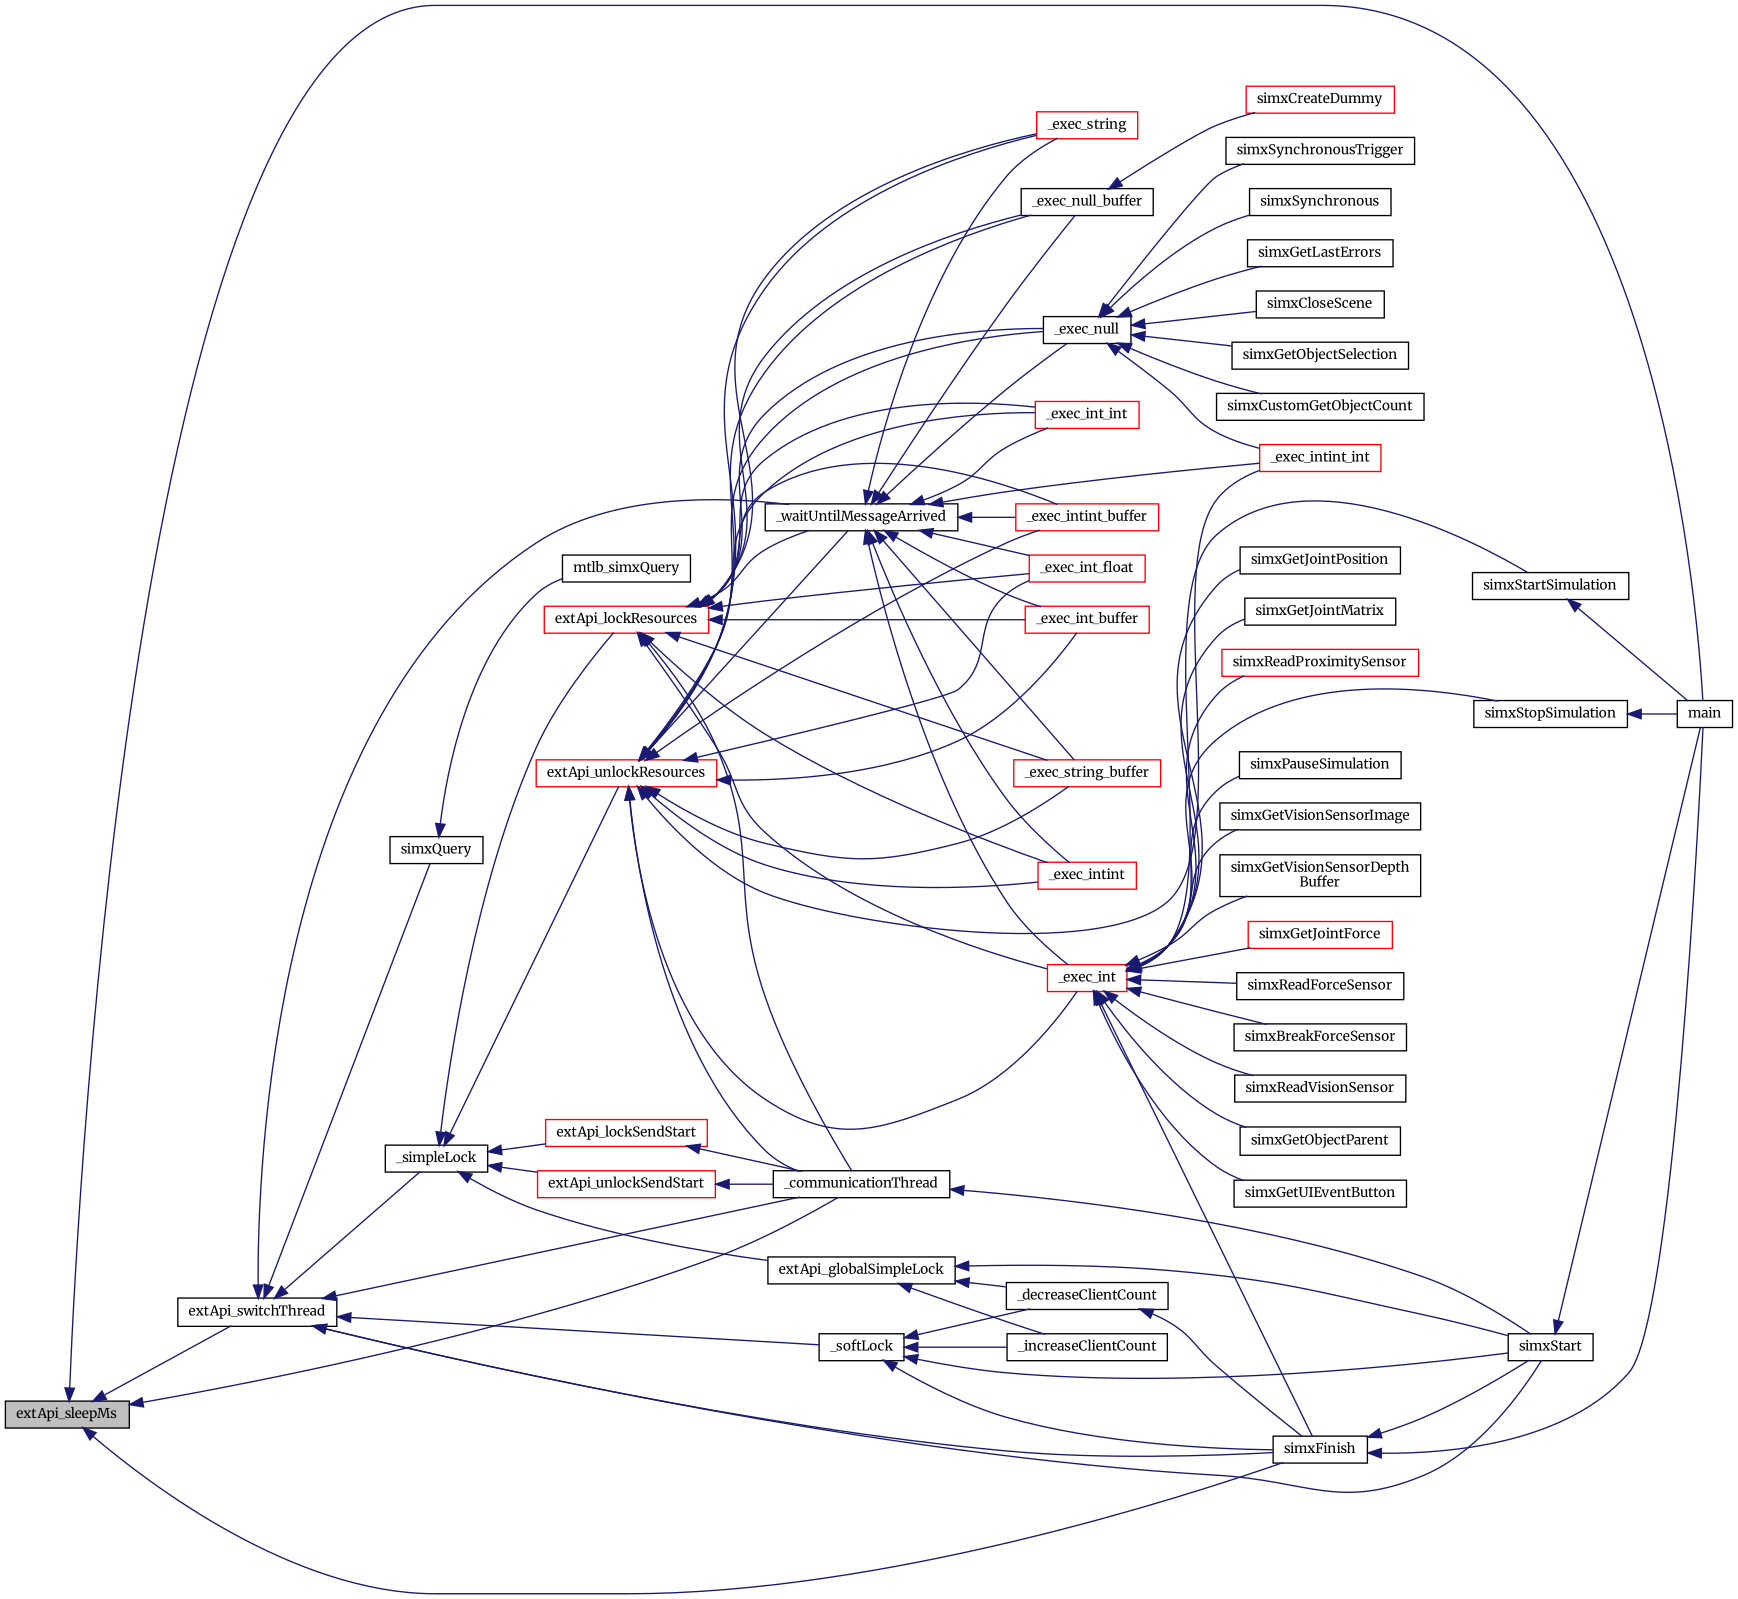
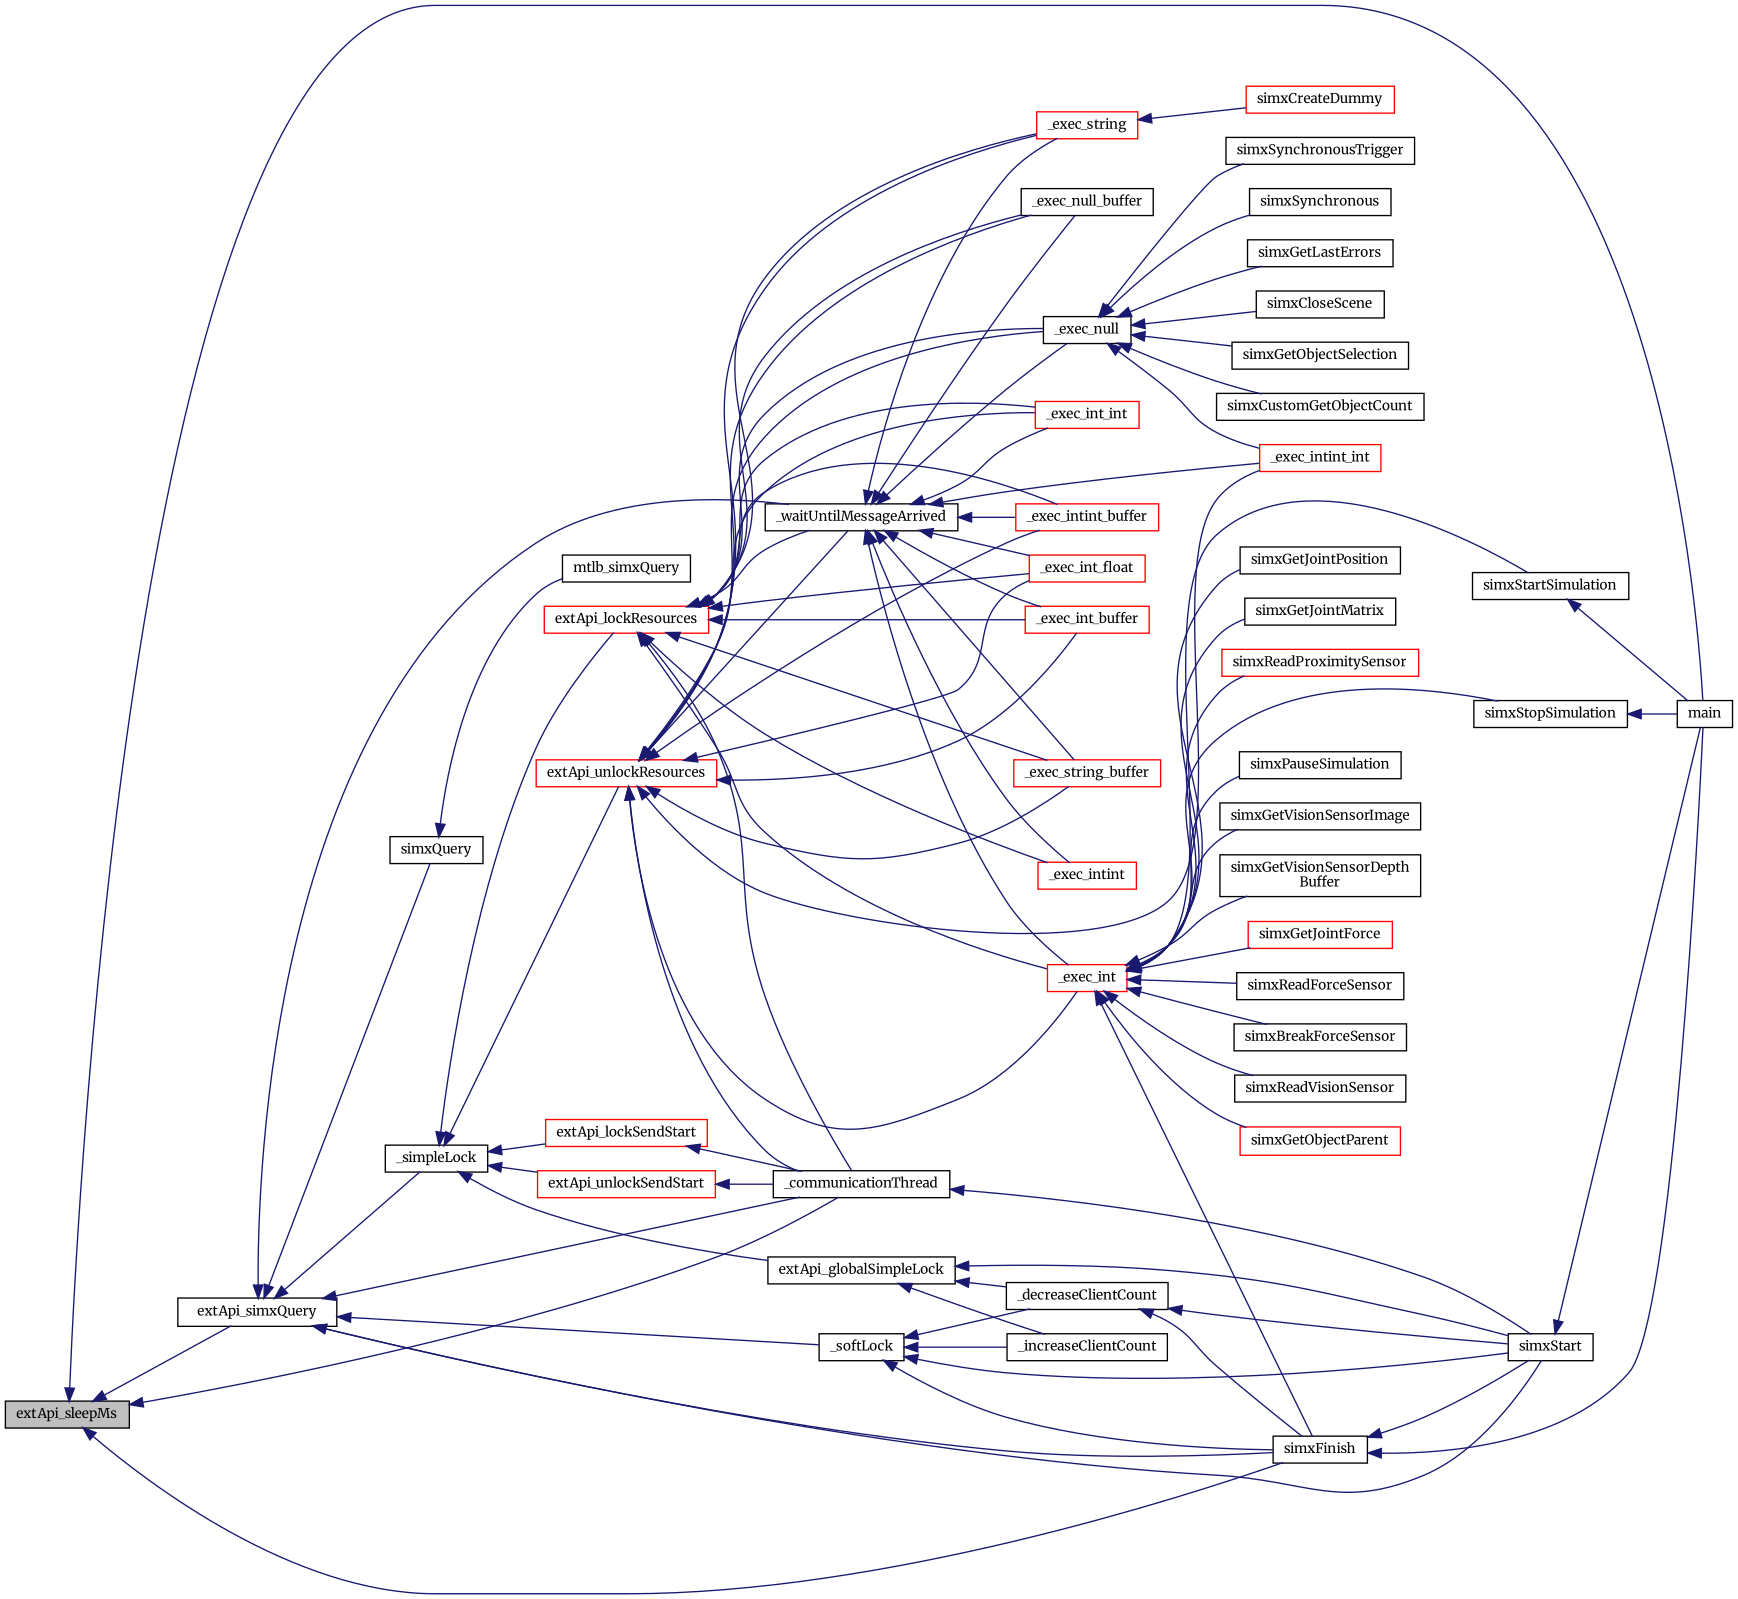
(1185, 142) -> (1199, 113)
(854, 883) -> none
(1320, 1141) -> (1320, 1141)
(1320, 1194) -> none
(257, 1312) -> (257, 1312)
none -> (1345, 1329)
